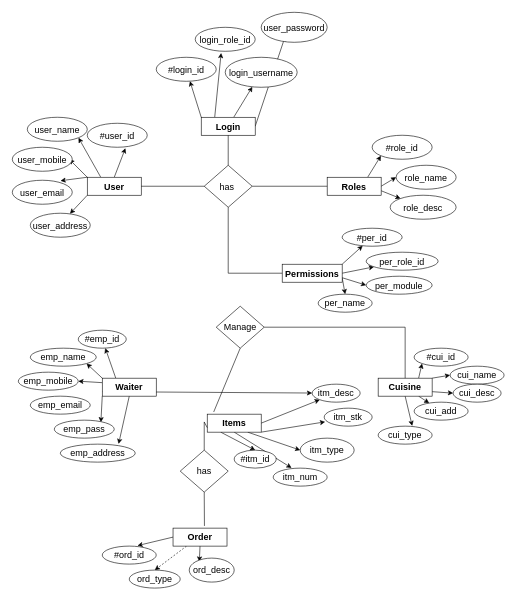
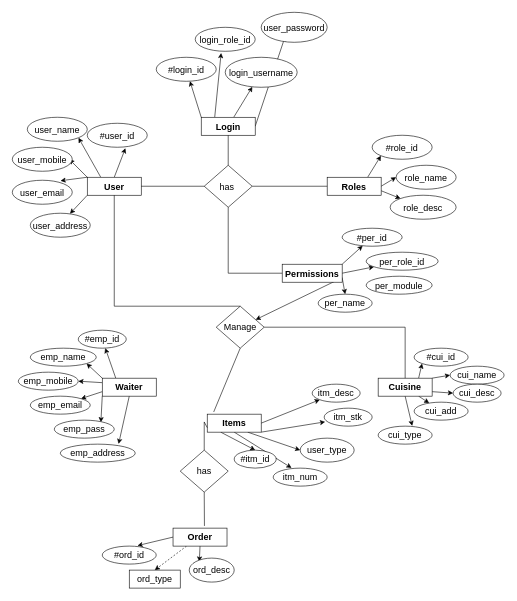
(353, 281) -> (272, 312)
none -> (121, 306)
(230, 393) -> (93, 395)
(327, 450) -> (327, 450)
(155, 579) -> (155, 579)
